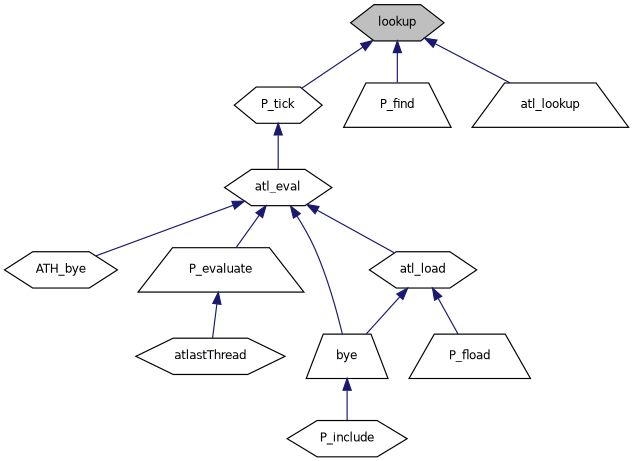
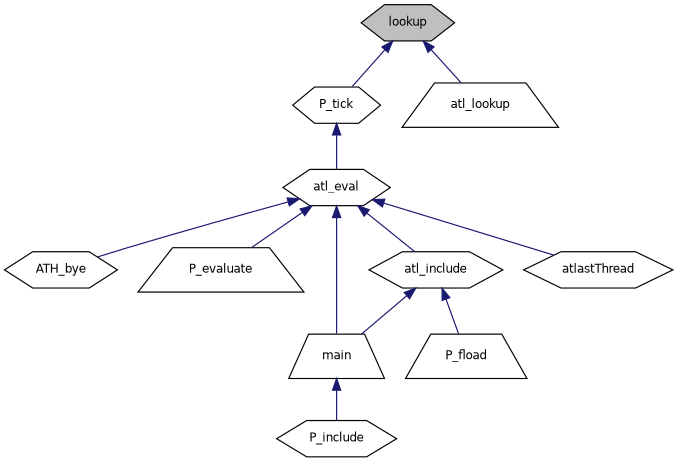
(397, 105) -> none
(423, 270) -> (436, 270)
(215, 321) -> (469, 229)
(347, 356) -> (337, 356)
